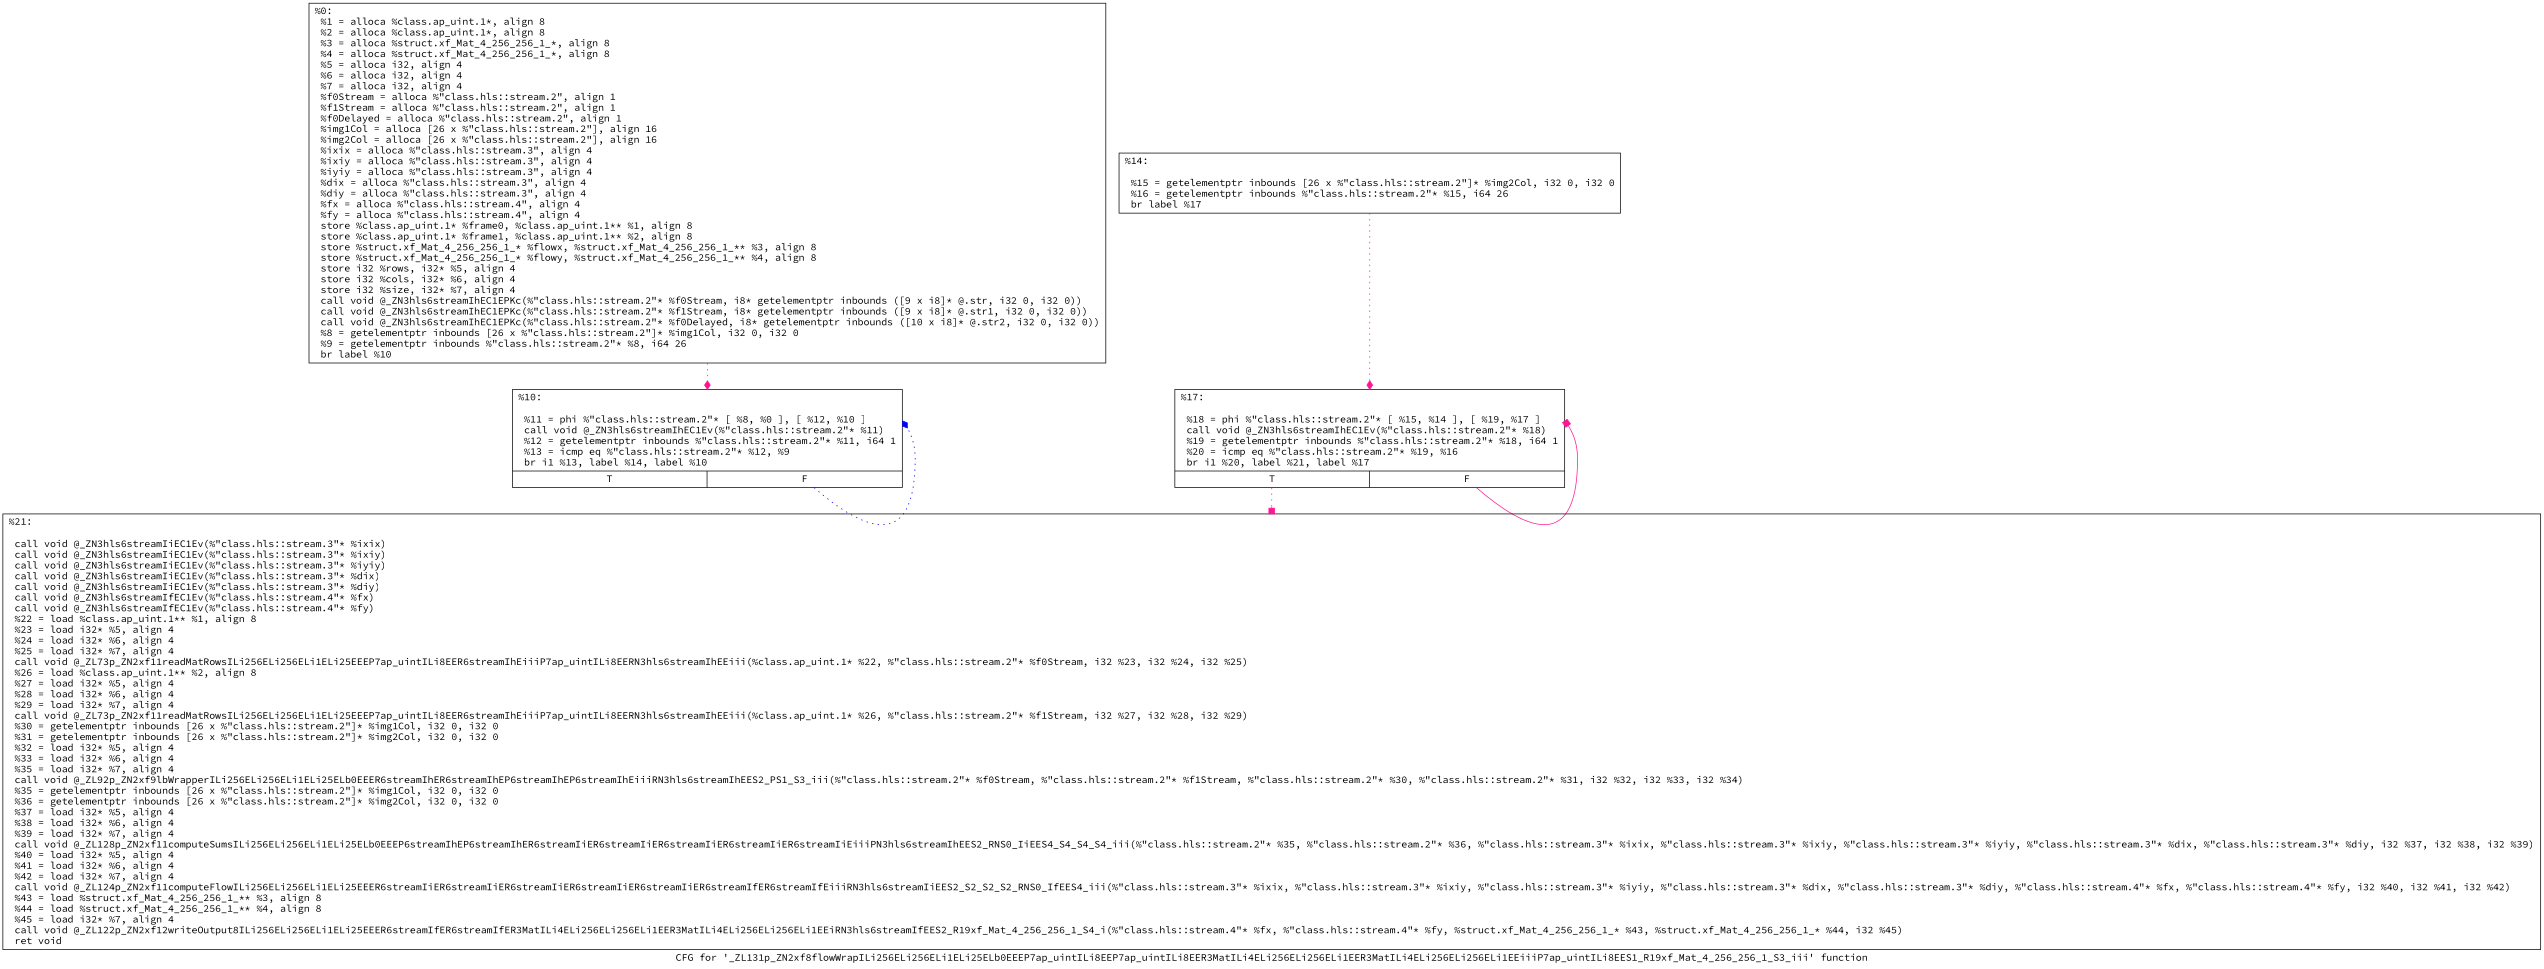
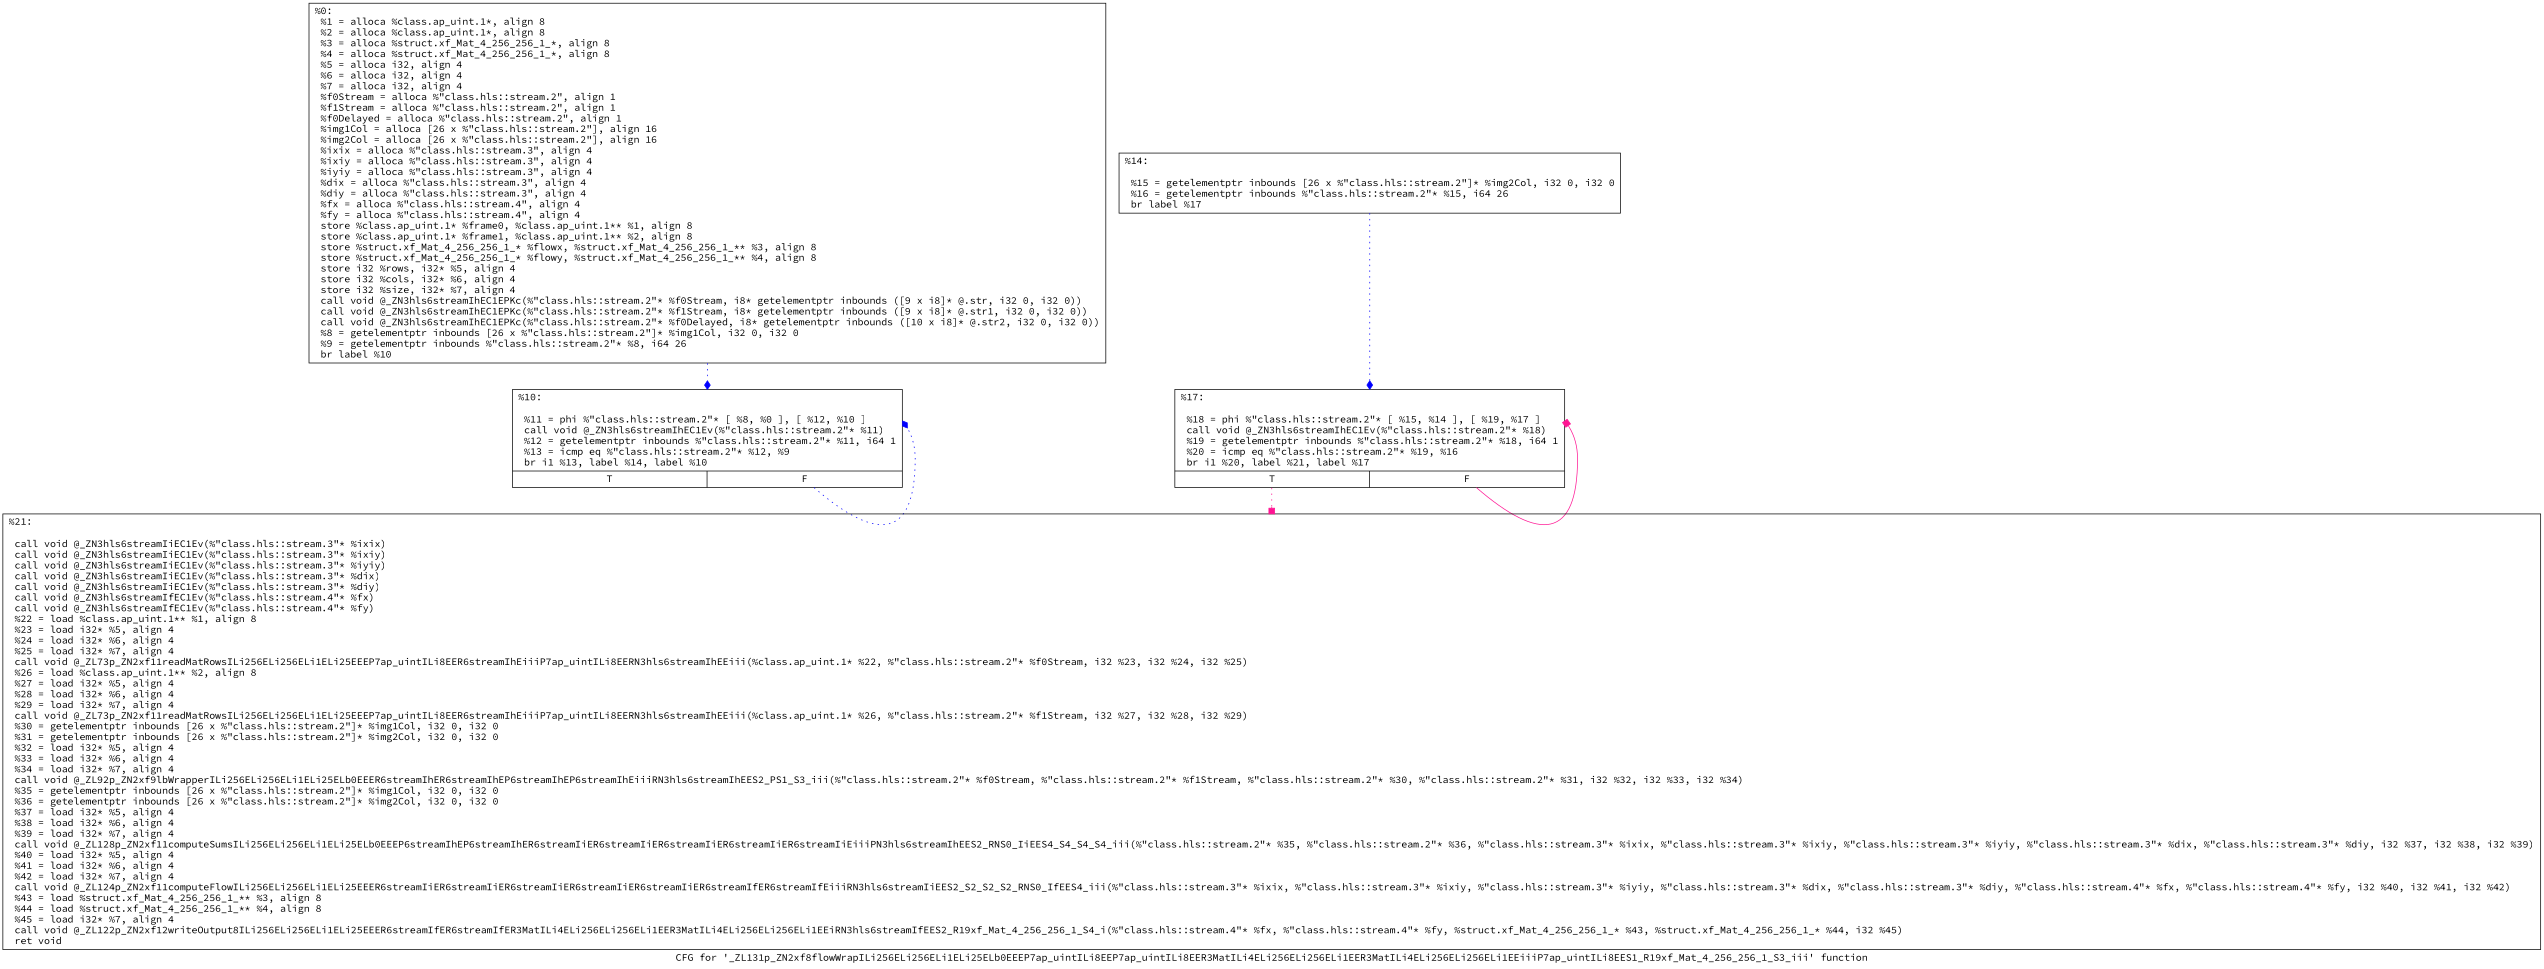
(1370, 297) -> (1370, 297)
(707, 372) -> (707, 372)
(92, 769) -> (92, 769)
